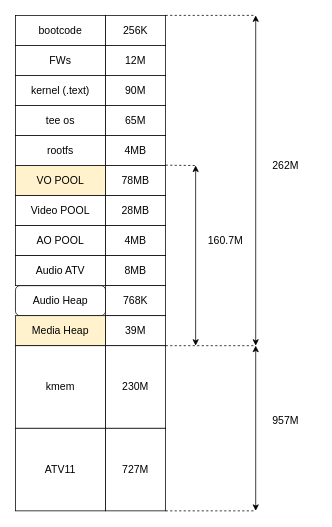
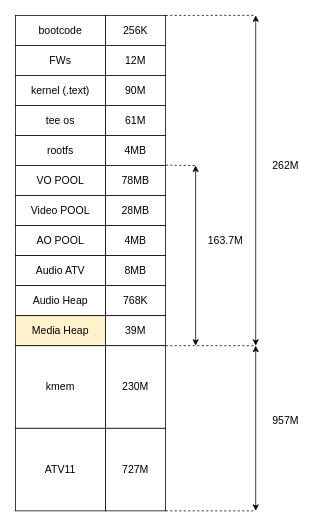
(135, 120) -> (135, 120)
(60, 180) -> (60, 180)
(225, 240) -> (225, 240)
(60, 300) -> (60, 300)
